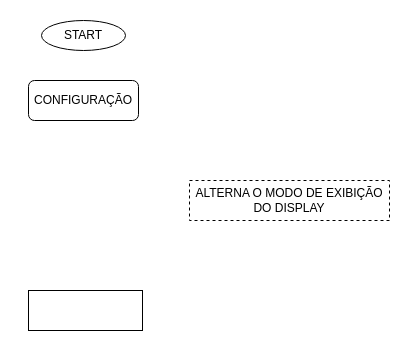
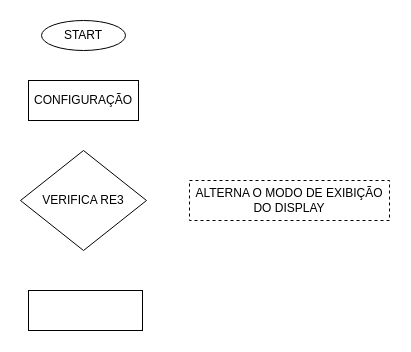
(84, 101) -> (84, 101)
none -> (84, 201)
